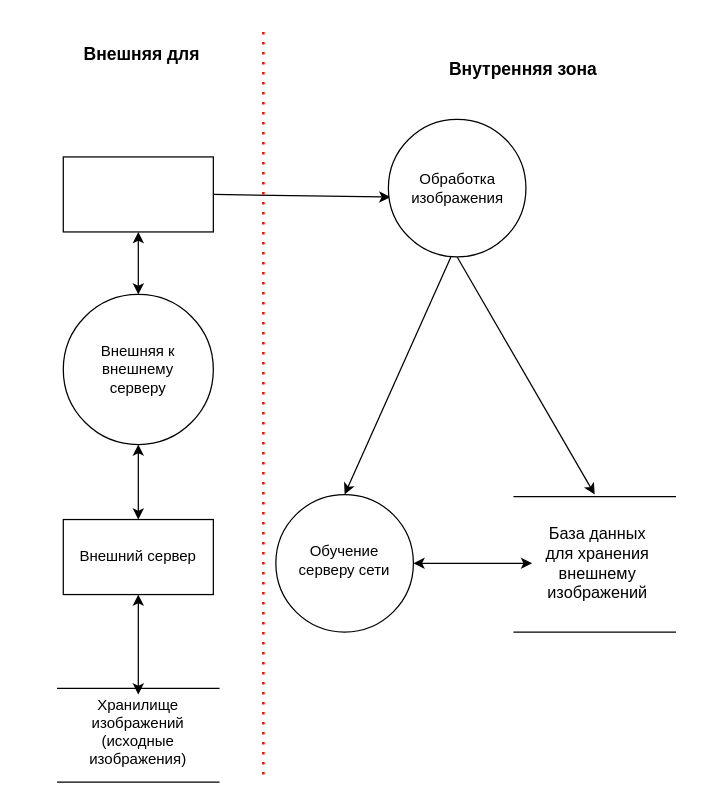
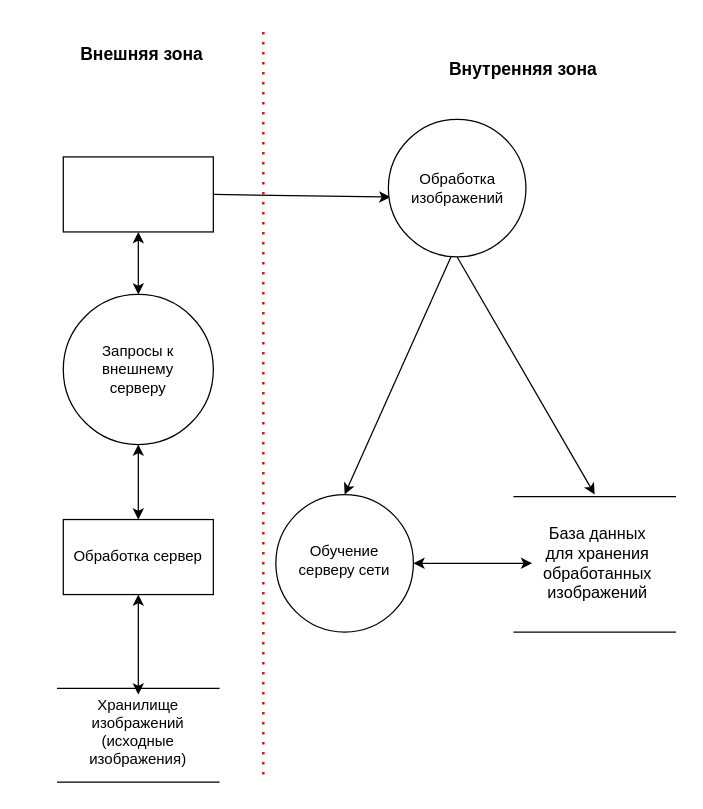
(144, 54) -> (144, 54)
(458, 188) -> (458, 188)
(138, 369) -> (138, 369)
(138, 557) -> (138, 557)
(598, 563) -> (598, 563)
